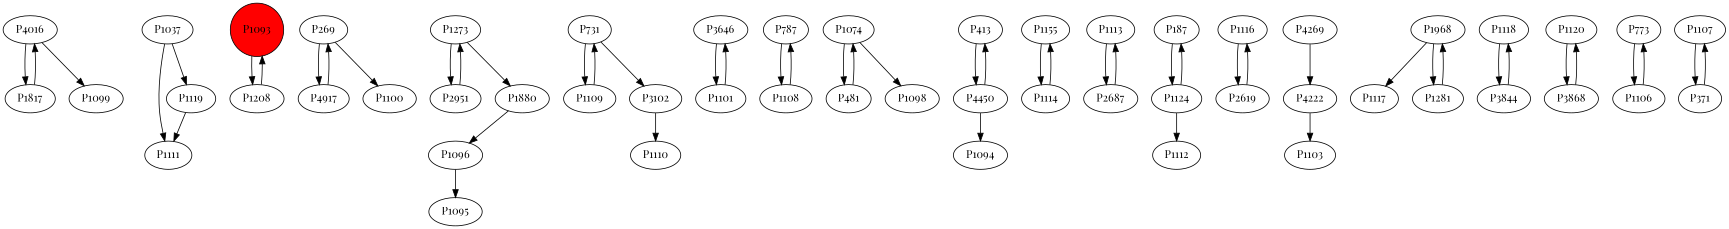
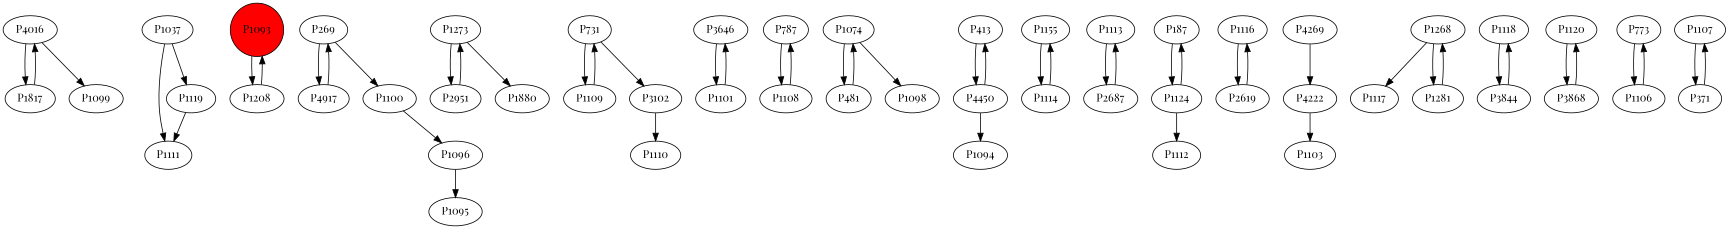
(1438, 30) -> (1438, 30)
(492, 124) -> (419, 124)
